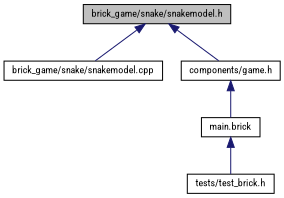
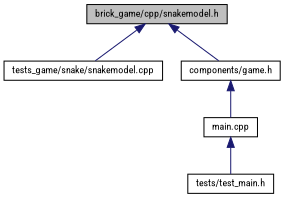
(157, 14) -> (157, 14)
(83, 71) -> (83, 71)
(231, 127) -> (231, 127)
(231, 184) -> (231, 184)
